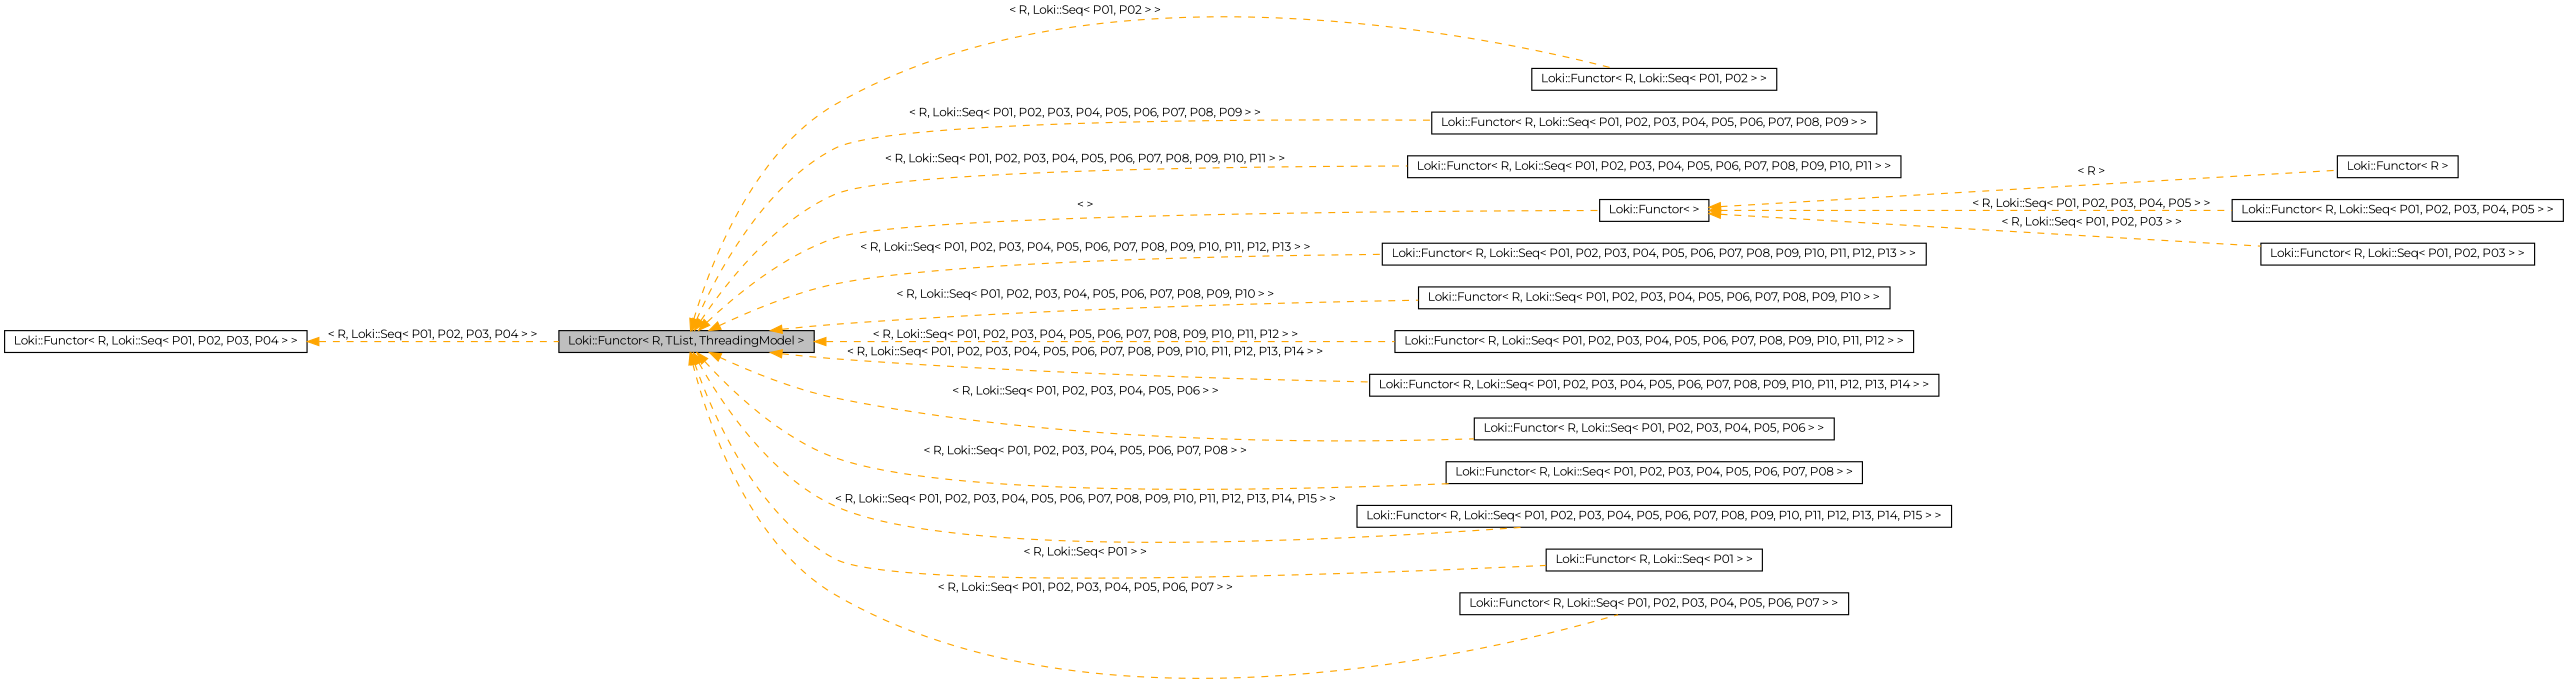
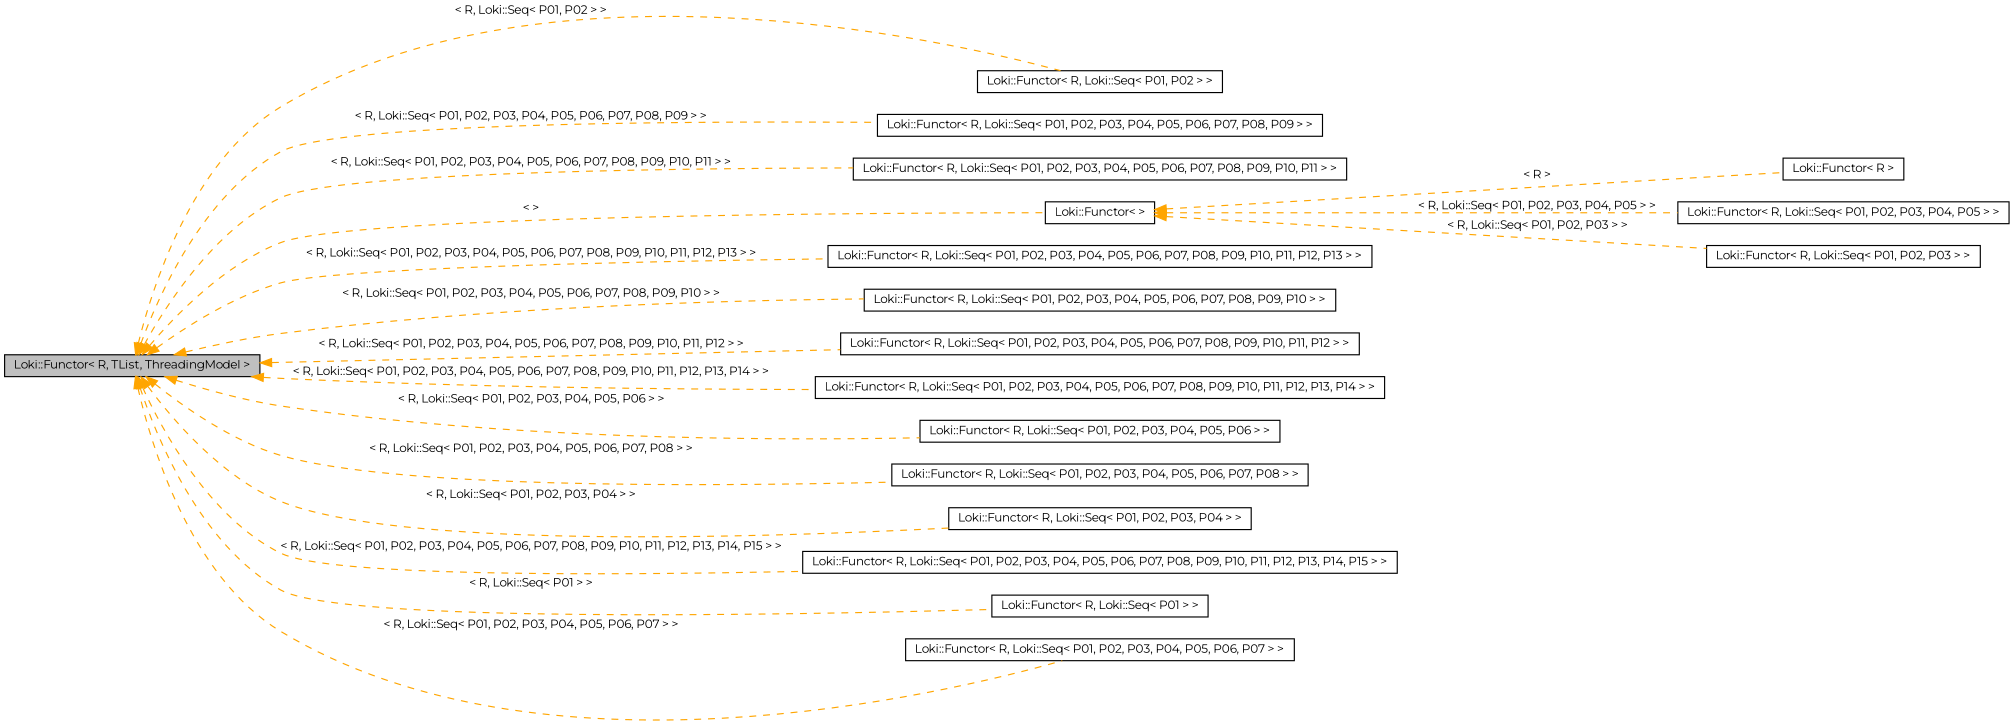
(439, 342) -> (524, 534)
